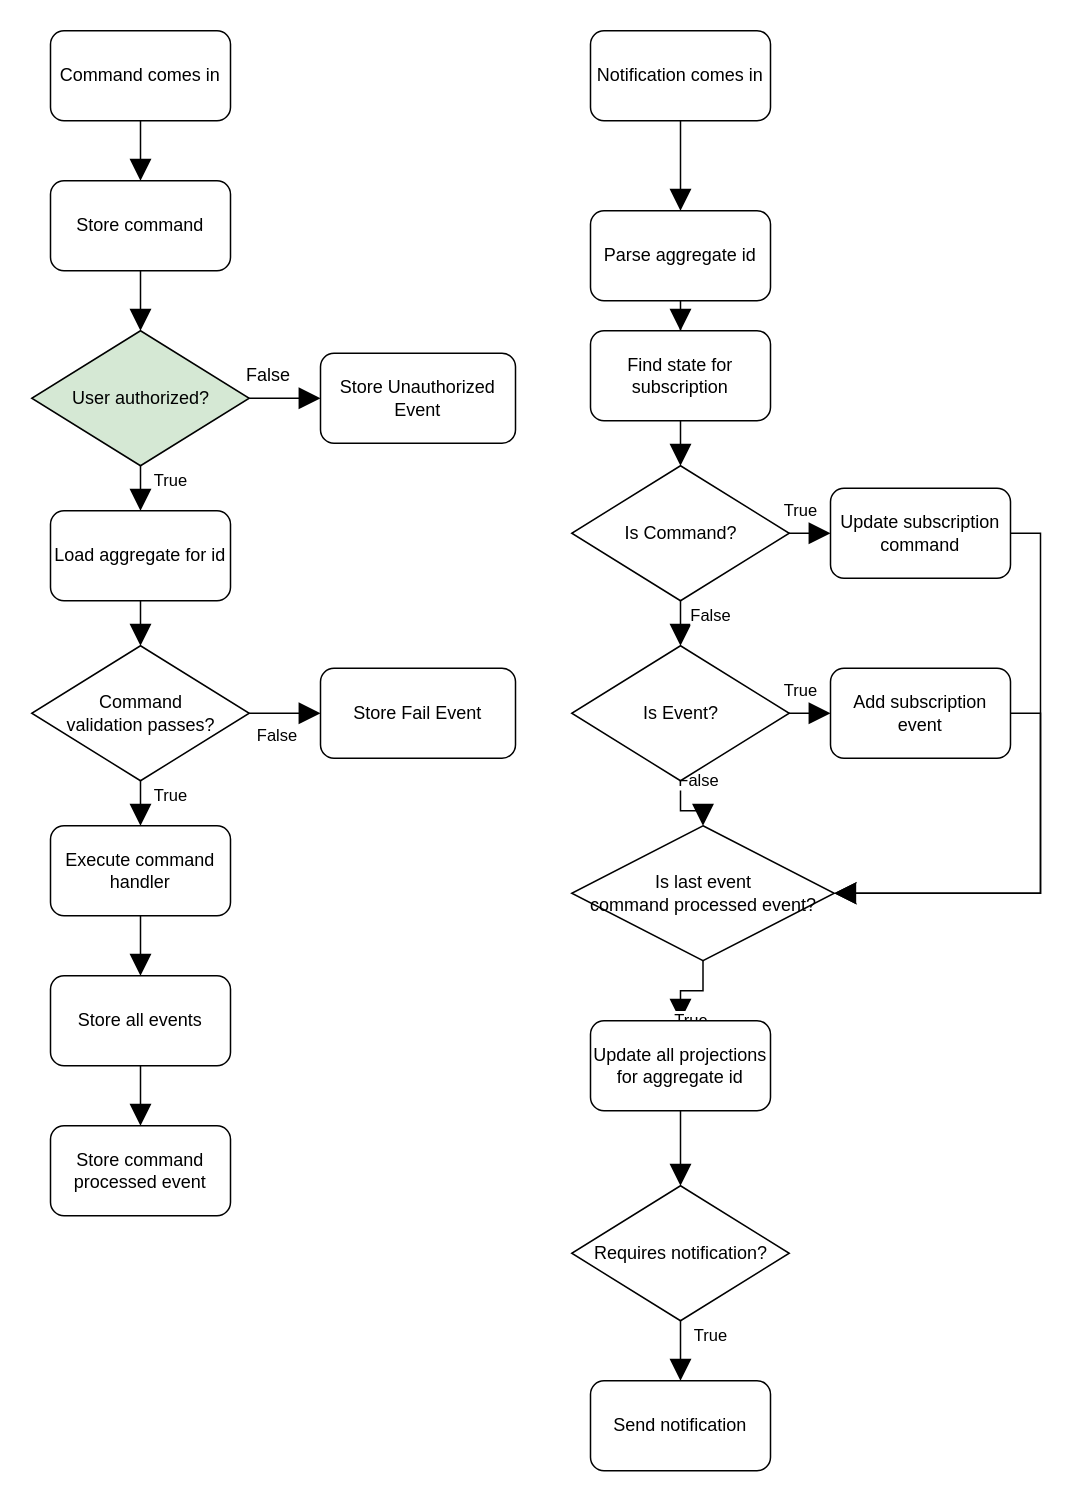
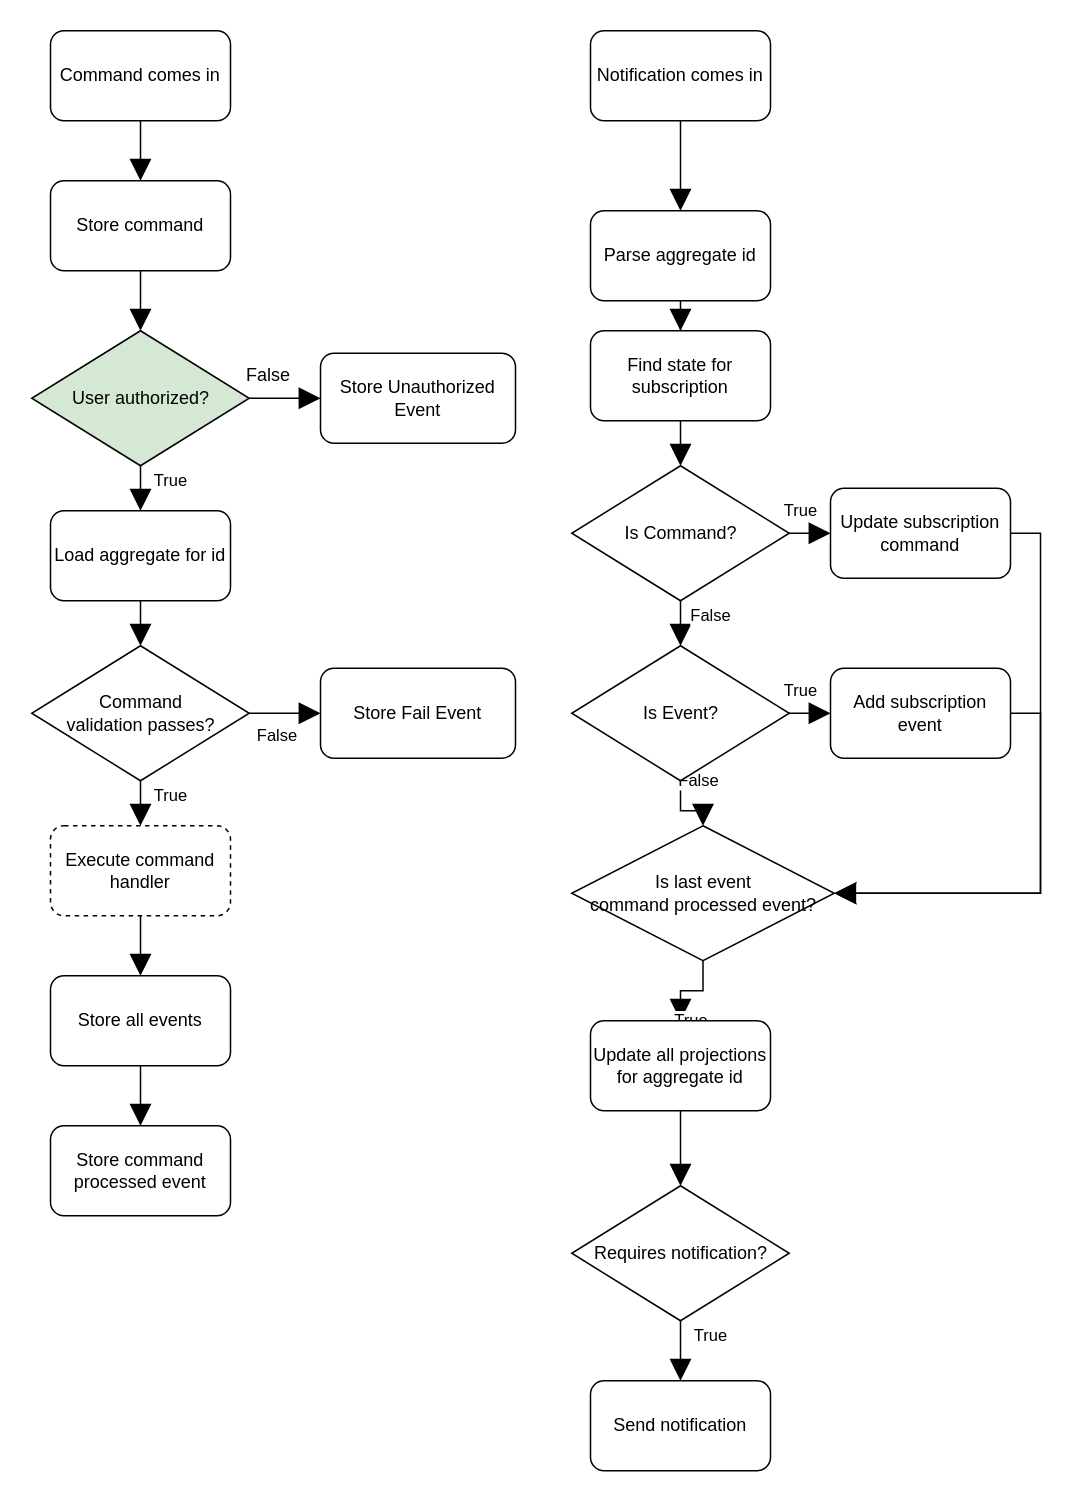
(140, 871) -> (140, 871)
